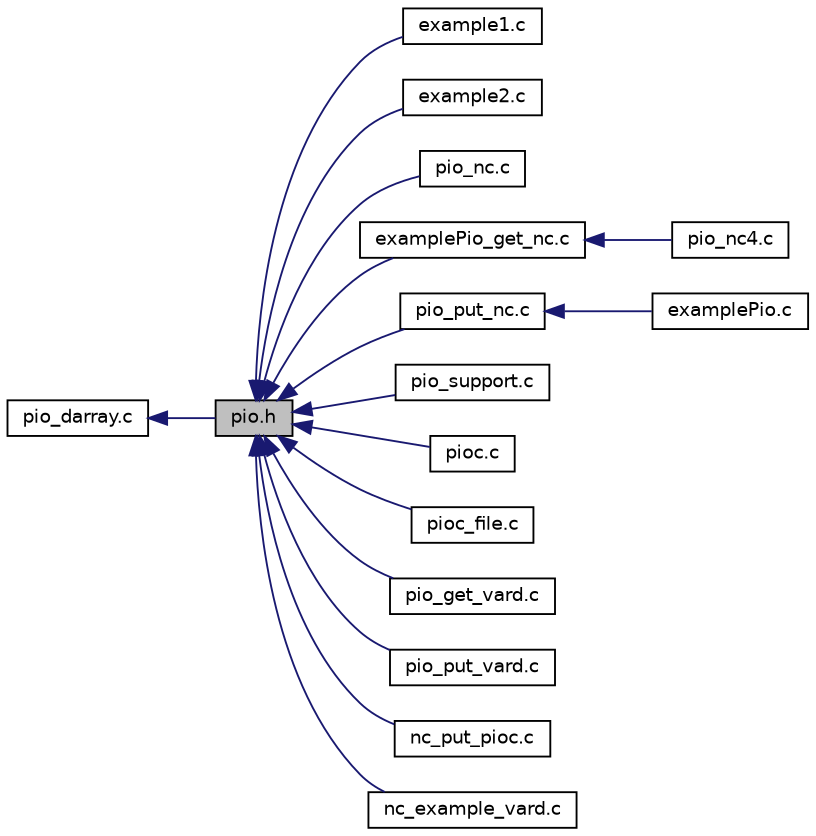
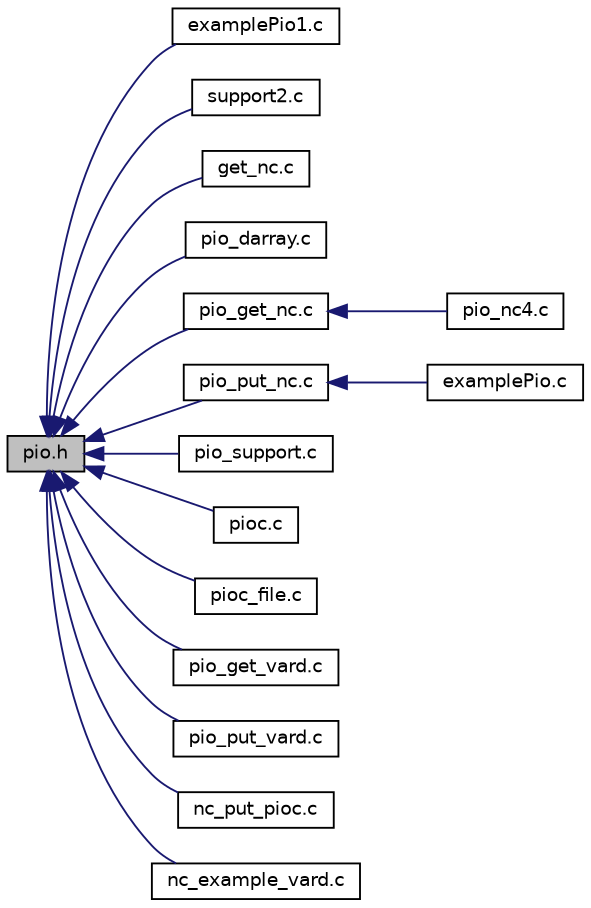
(472, 26) -> (256, 26)
(472, 98) -> (256, 98)
(472, 169) -> (256, 169)
(472, 240) -> (256, 311)
(191, 418) -> (108, 325)
